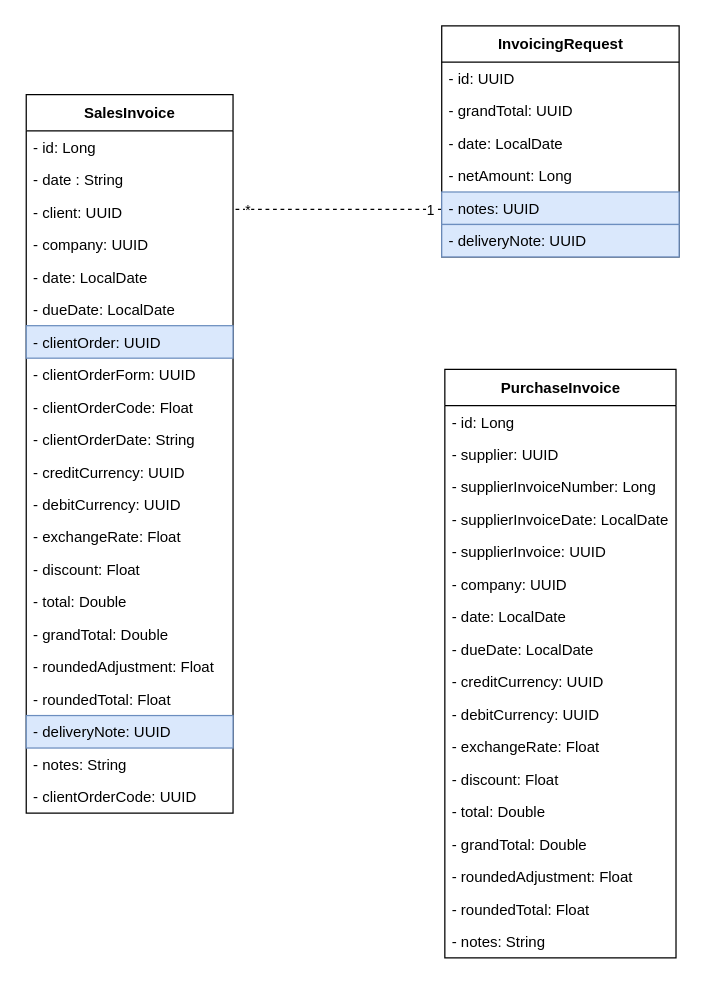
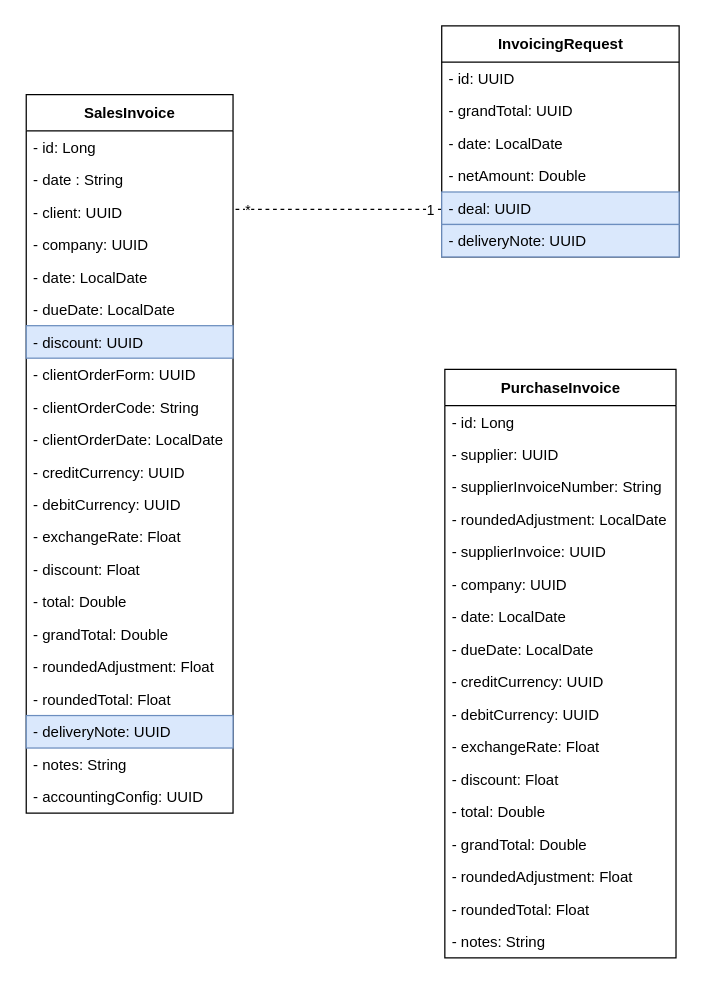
(516, 176) -> (523, 176)
(499, 209) -> (493, 209)
(103, 343) -> (93, 343)
(122, 408) -> (126, 408)
(128, 440) -> (141, 440)
(562, 488) -> (568, 488)
(573, 520) -> (570, 520)
(122, 798) -> (126, 798)
